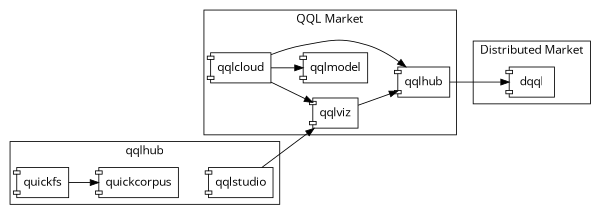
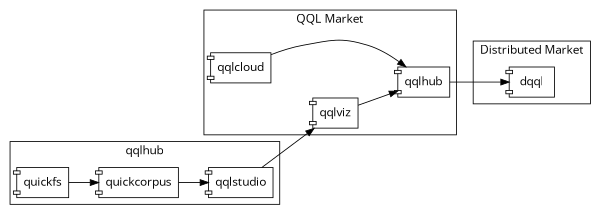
(335, 68) -> none
(288, 90) -> none
none -> (189, 183)
